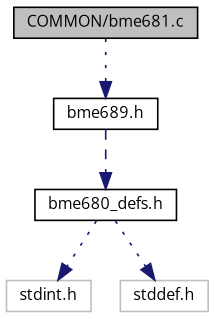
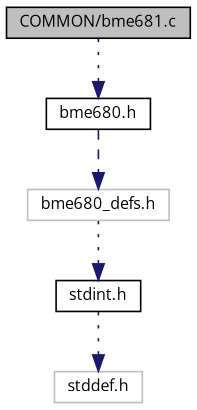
(106, 114) -> (98, 114)
(106, 205) -> (98, 205)
(130, 244) -> (98, 333)
(49, 296) -> (98, 296)
